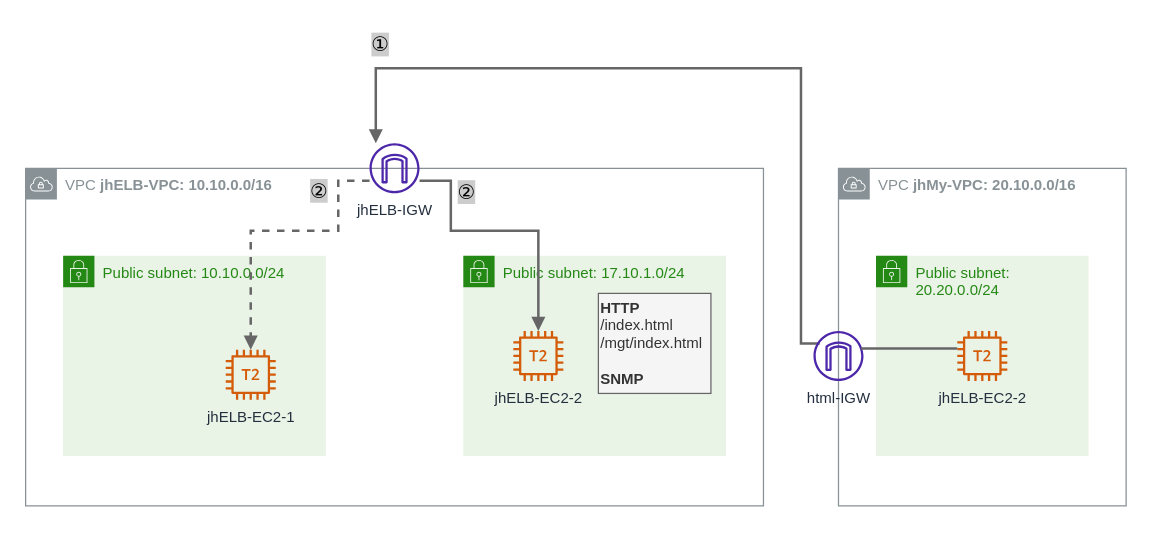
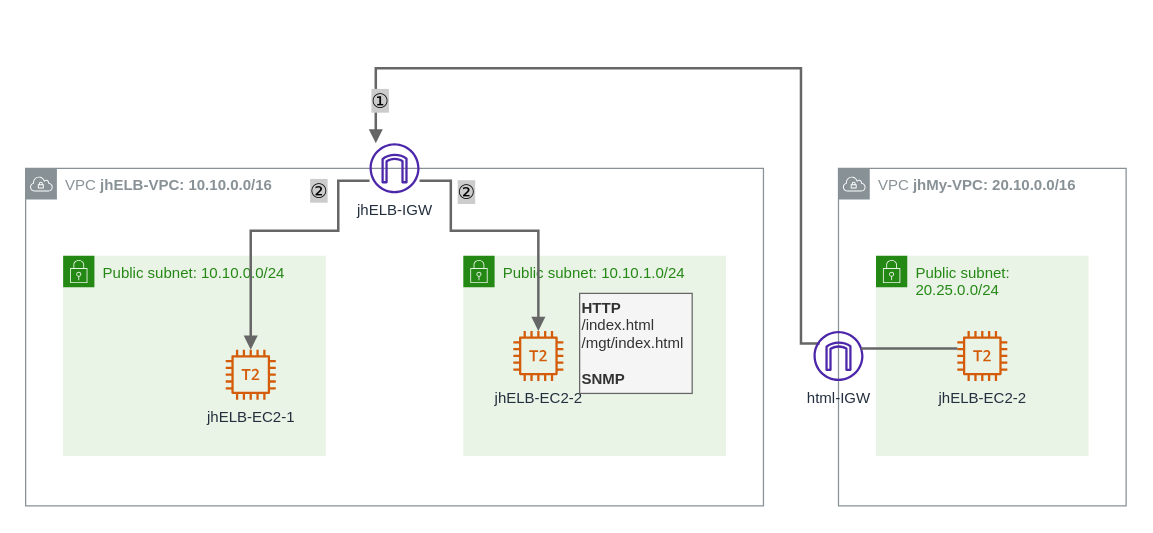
(381, 44) -> (381, 101)
(282, 231) -> (282, 231)
(601, 273) -> (601, 273)
(1002, 282) -> (1002, 282)
(654, 343) -> (636, 343)
